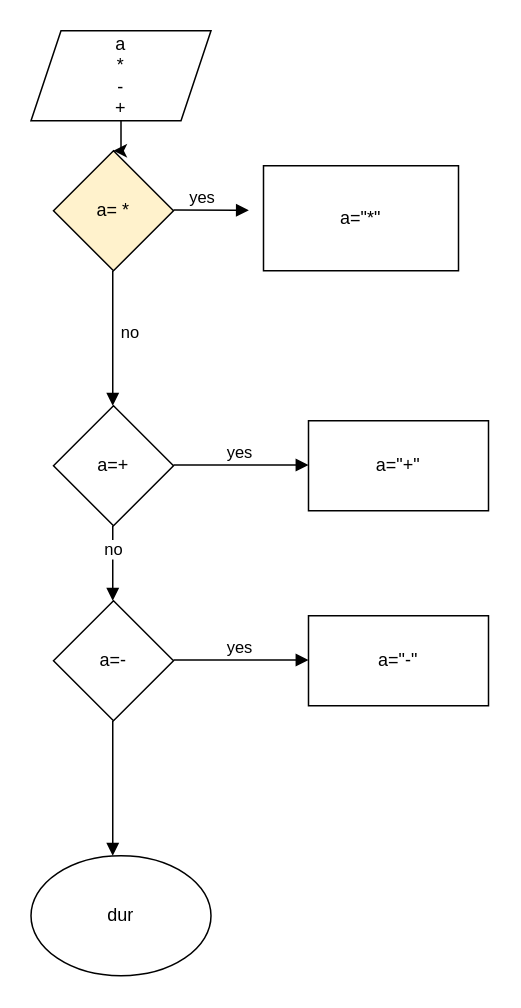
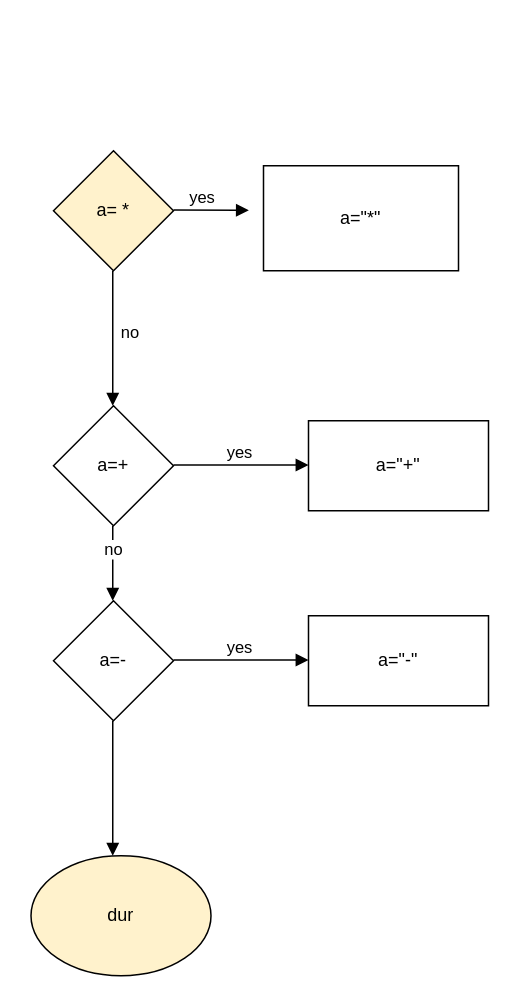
(121, 76) -> none
(121, 137) -> none
(121, 916) -> (121, 916)
